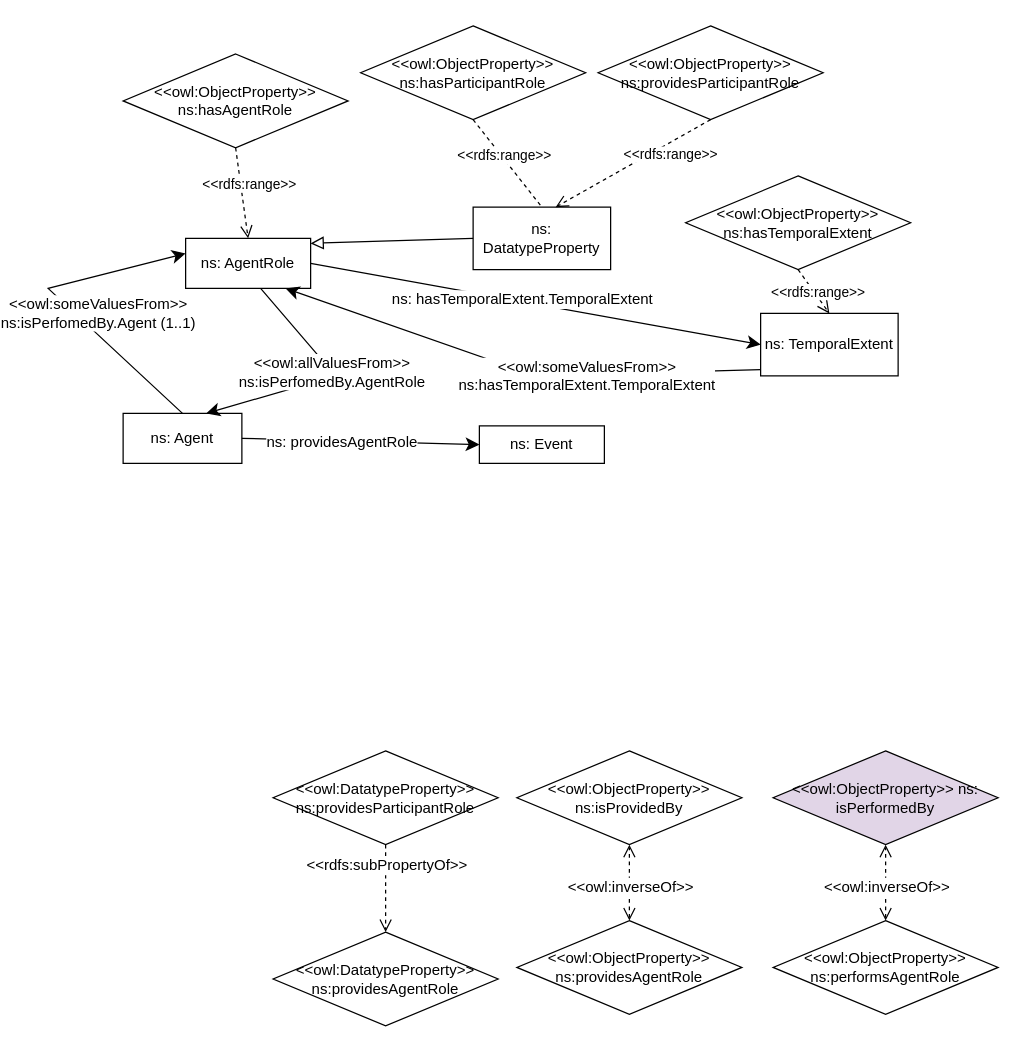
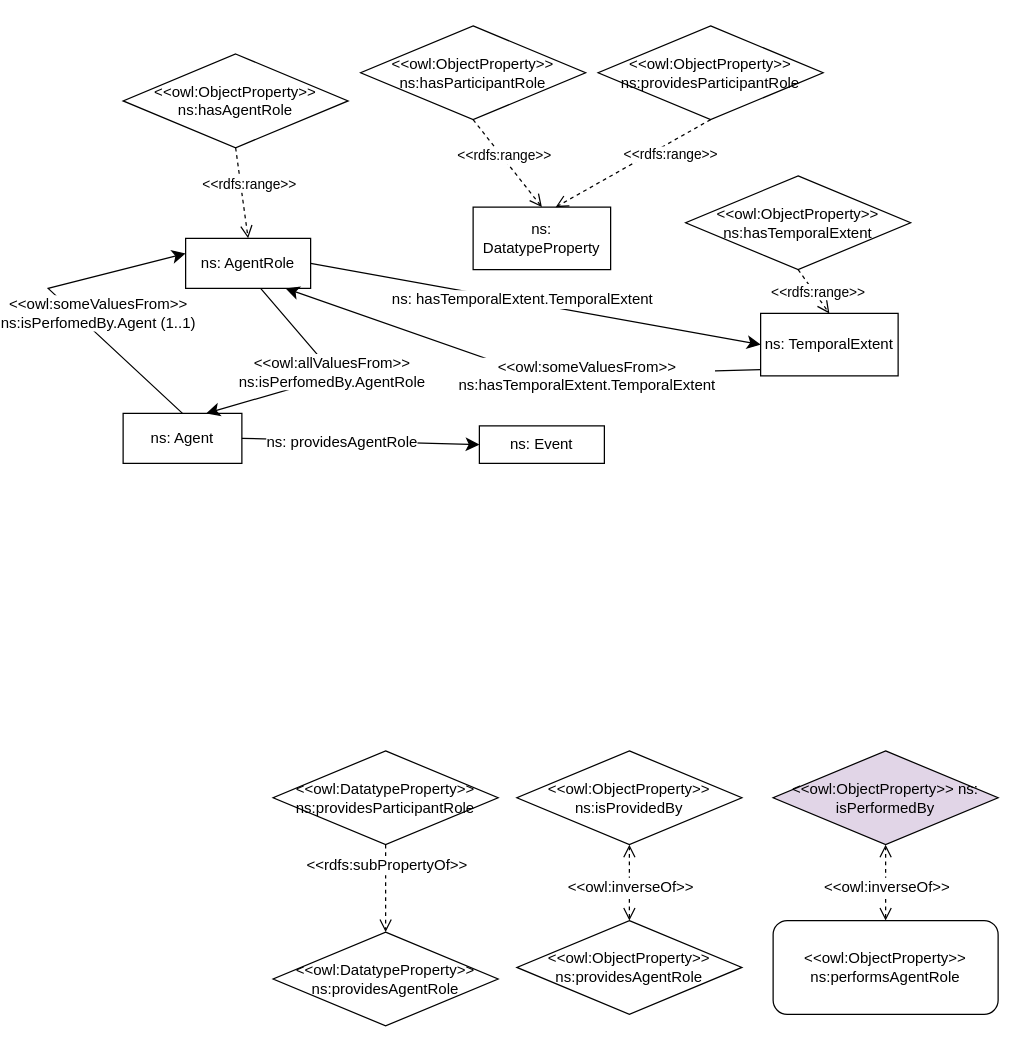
(539, 203) -> (538, 202)
(399, 240) -> none
(886, 967) -> (886, 967)
